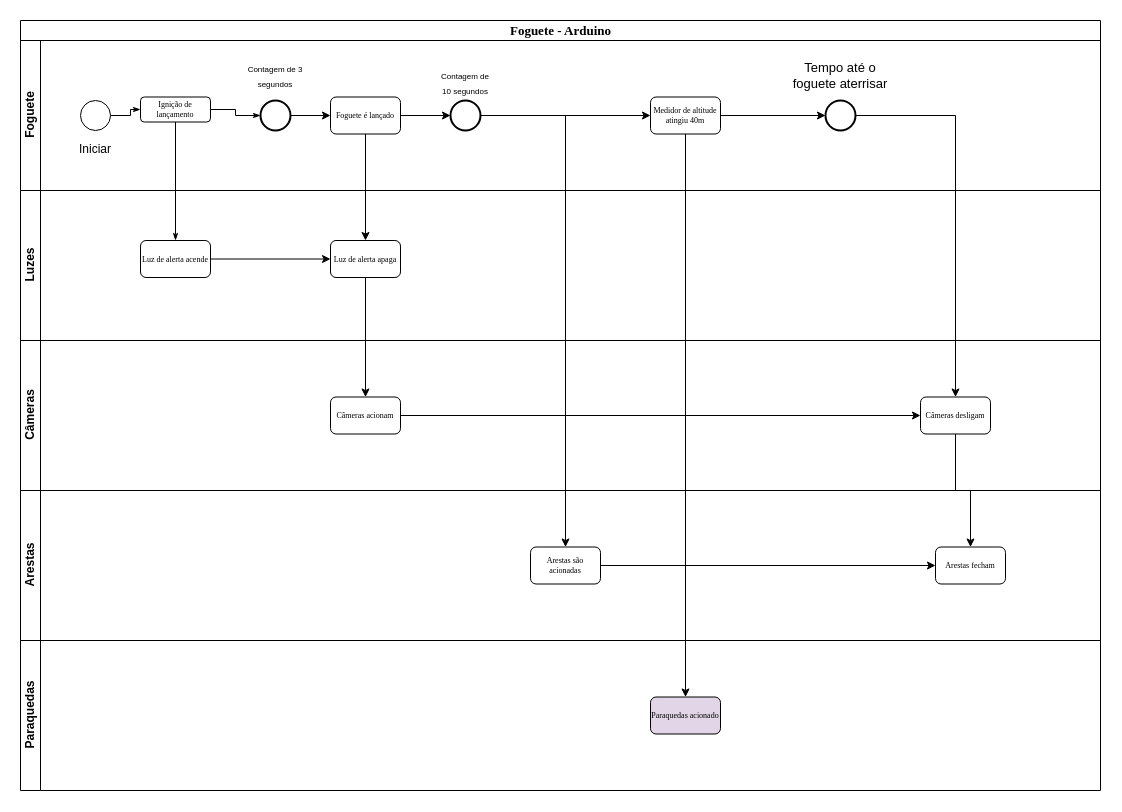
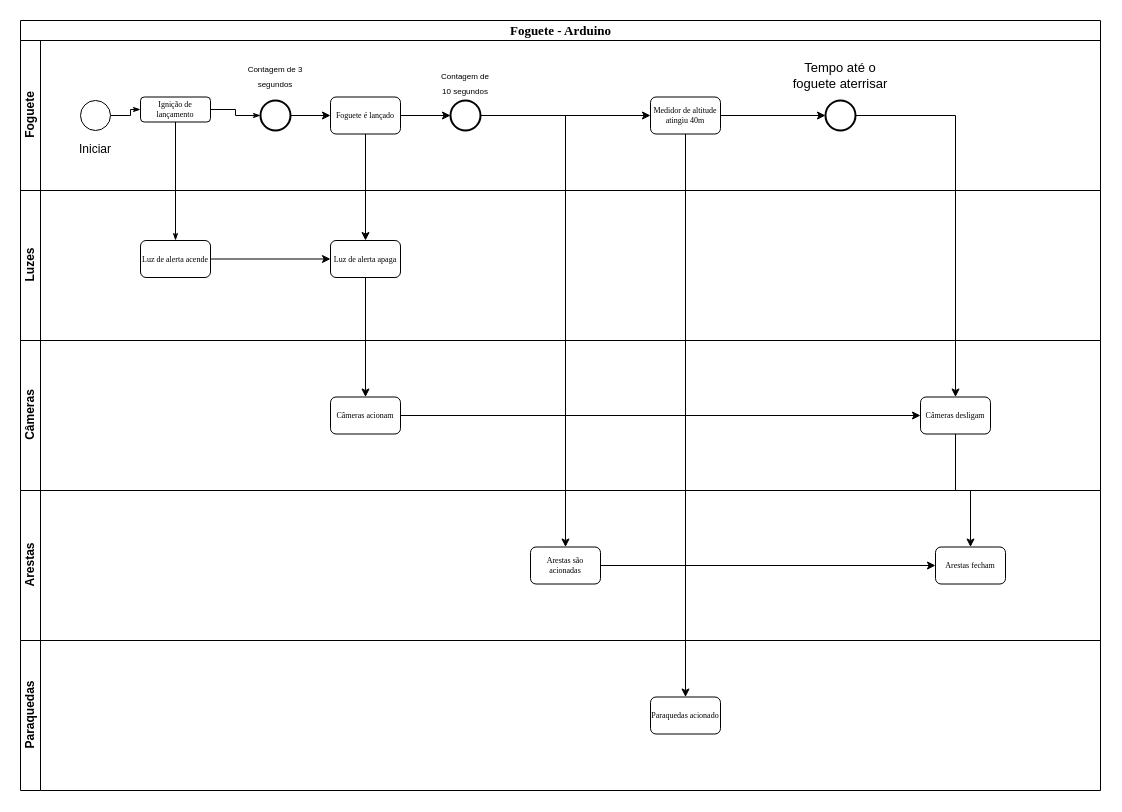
(686, 716) -> (686, 716)
